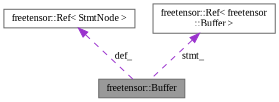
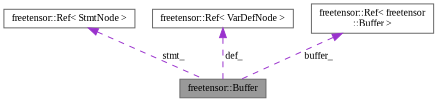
none -> (223, 19)
(123, 56) -> (173, 56)
(192, 56) -> (318, 56)
